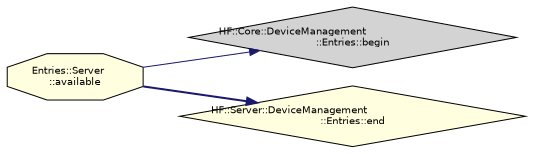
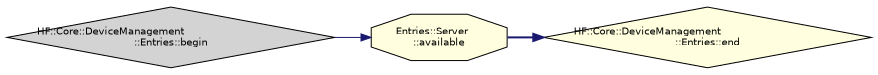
(196, 60) -> (348, 37)
(353, 116) -> (707, 37)
